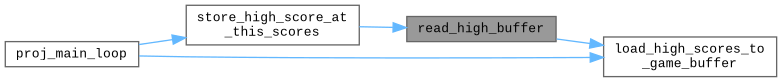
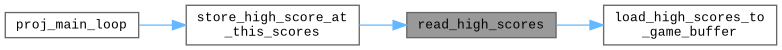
(481, 29) -> (481, 25)
(365, 58) -> none
